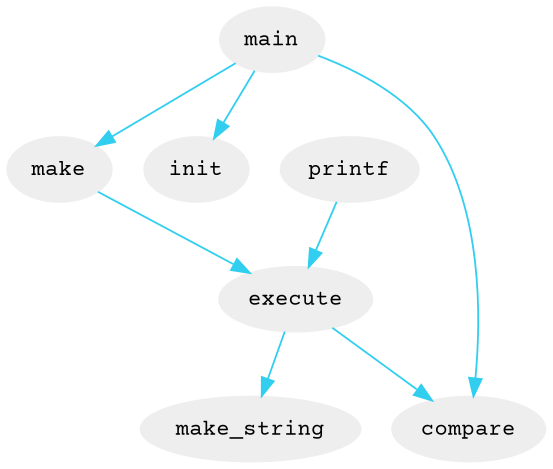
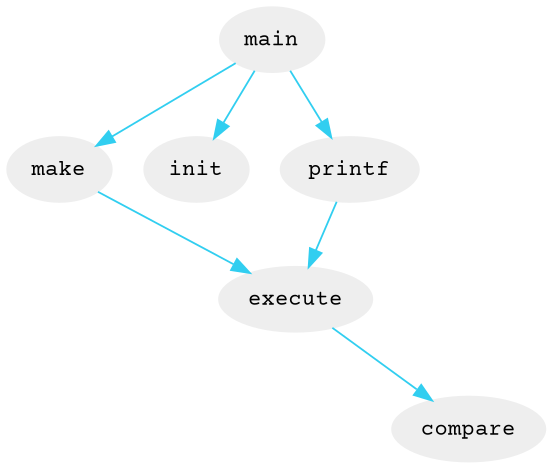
(457, 184) -> (306, 96)
(251, 429) -> none
